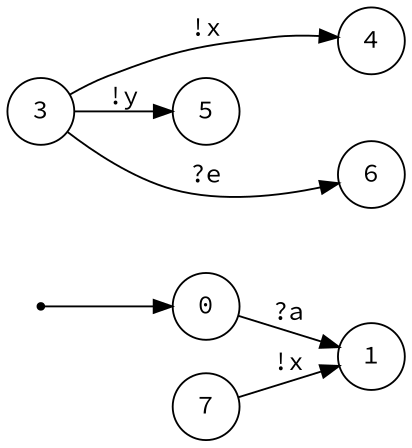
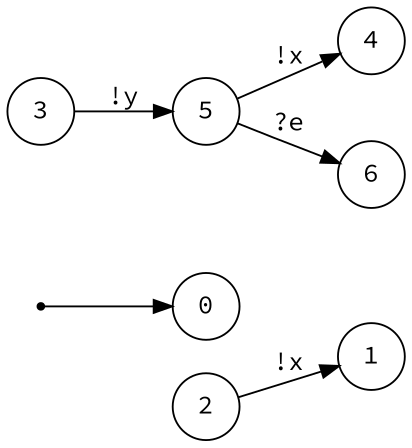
(191, 49) -> (280, 80)
(187, 193) -> (280, 140)
(280, 329) -> none
(206, 407) -> (206, 407)
